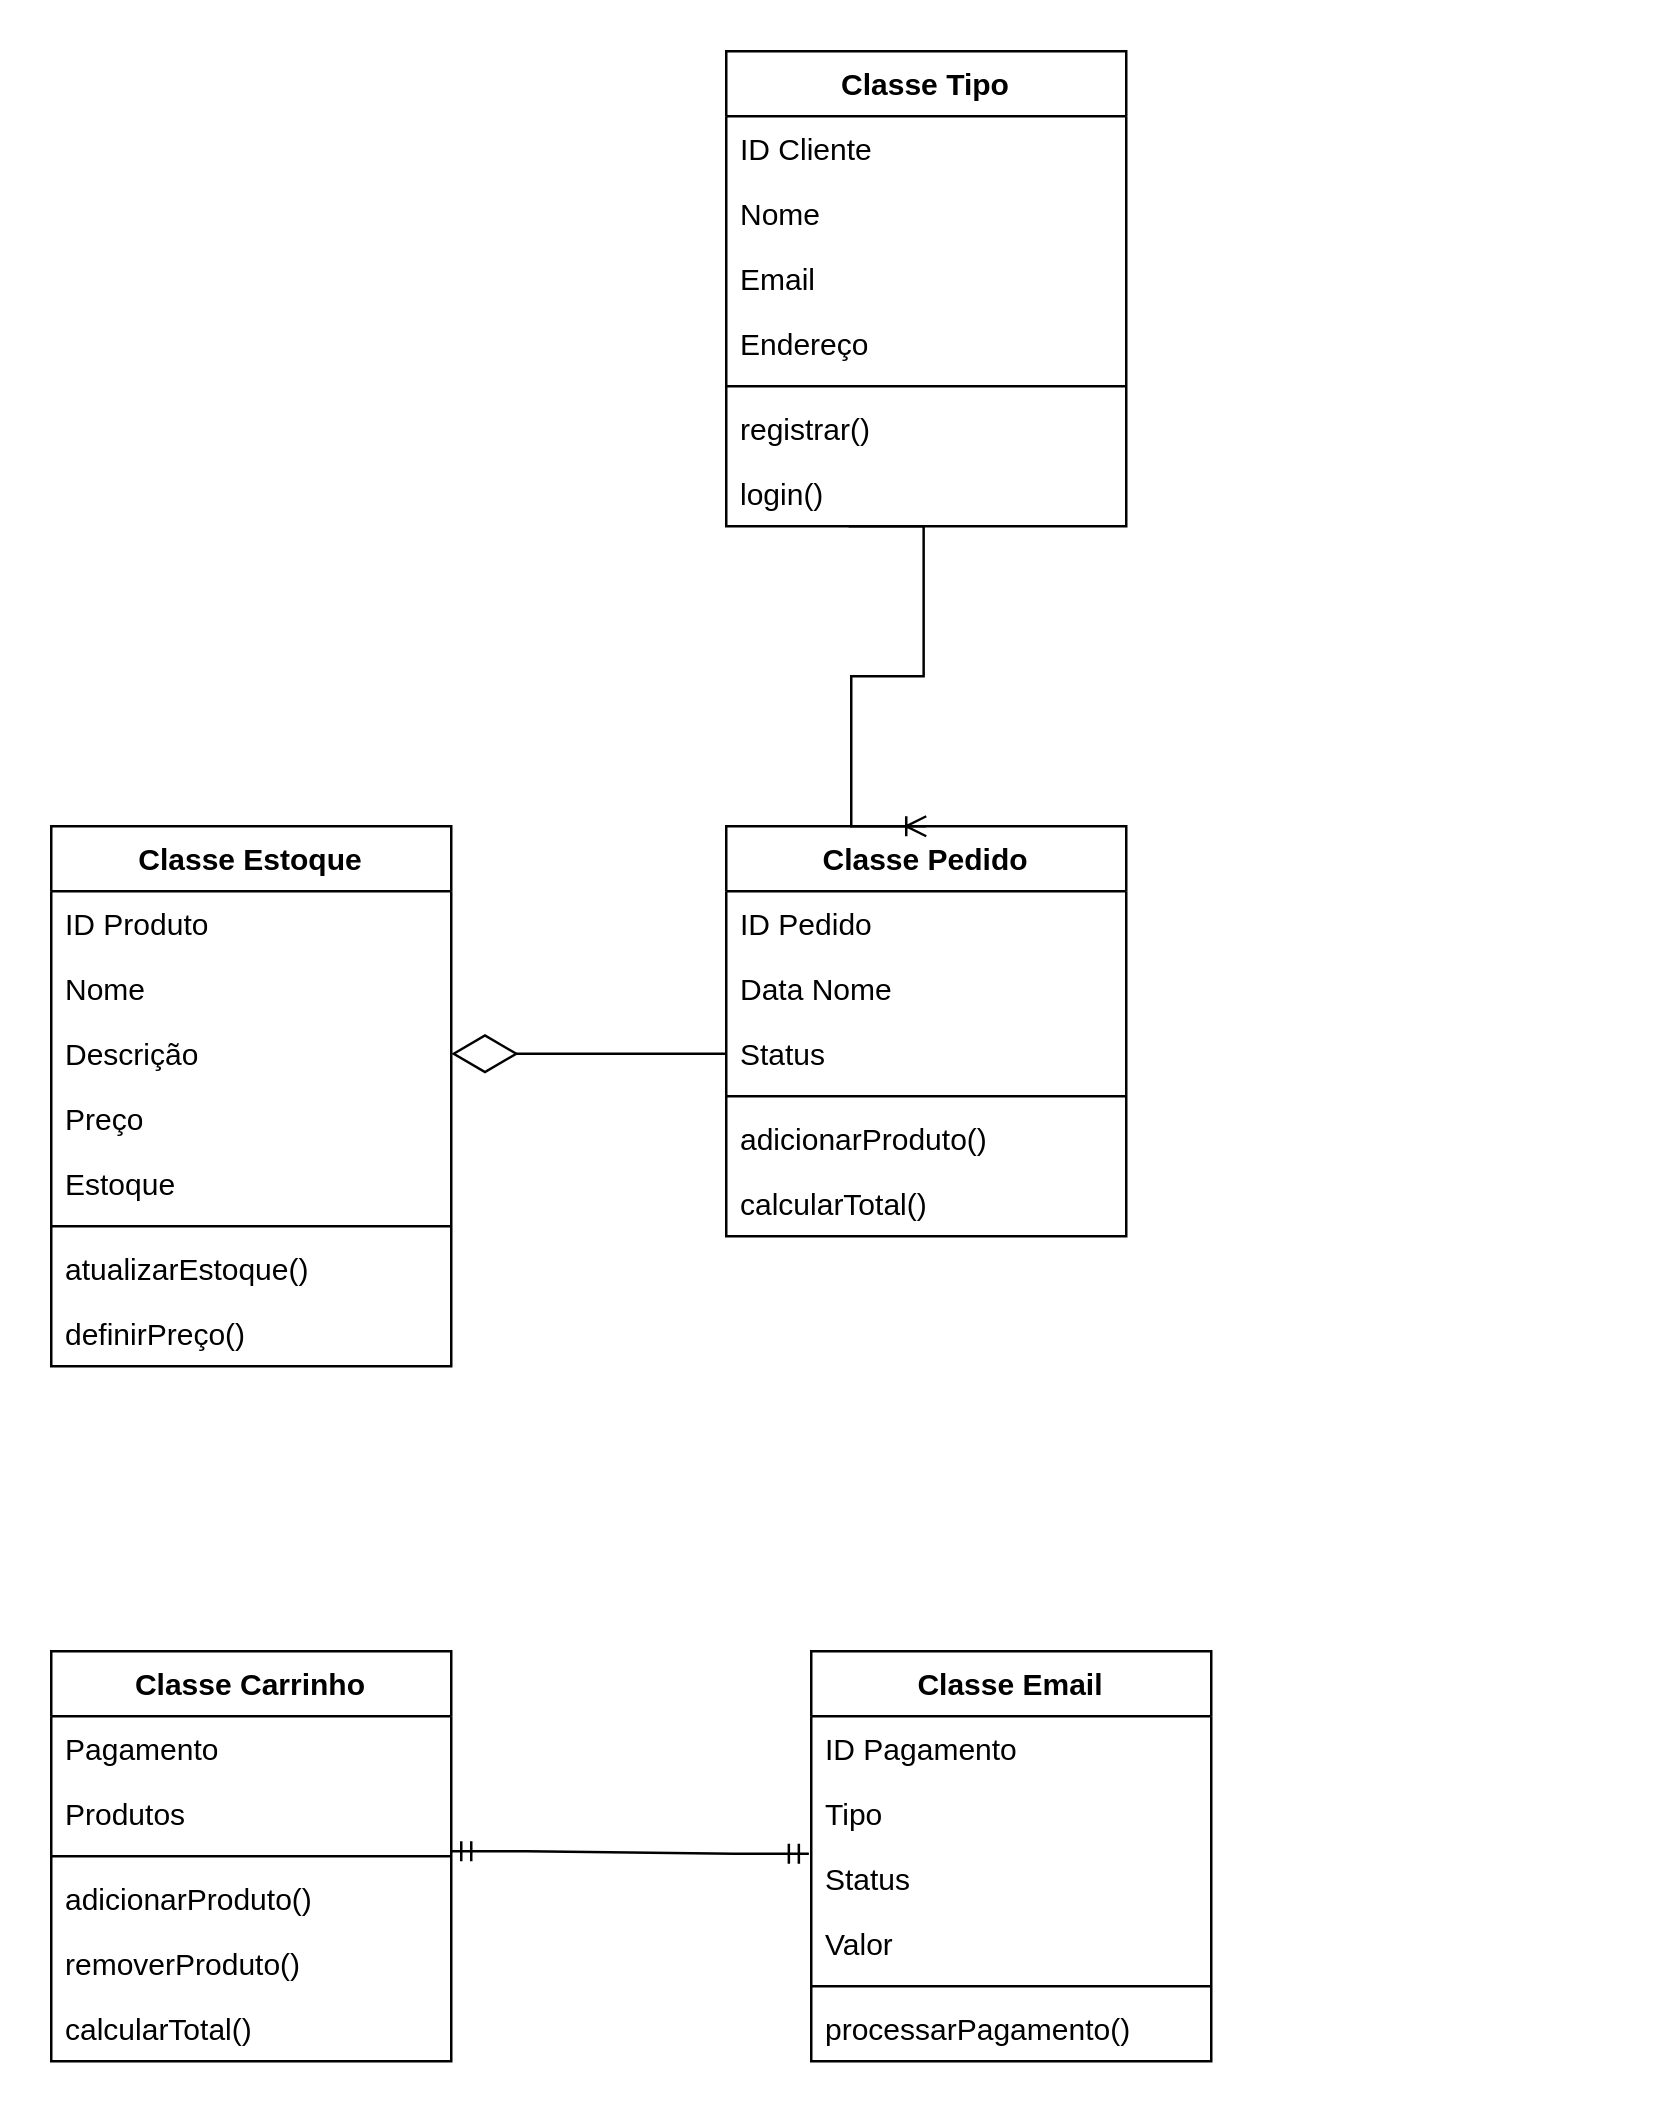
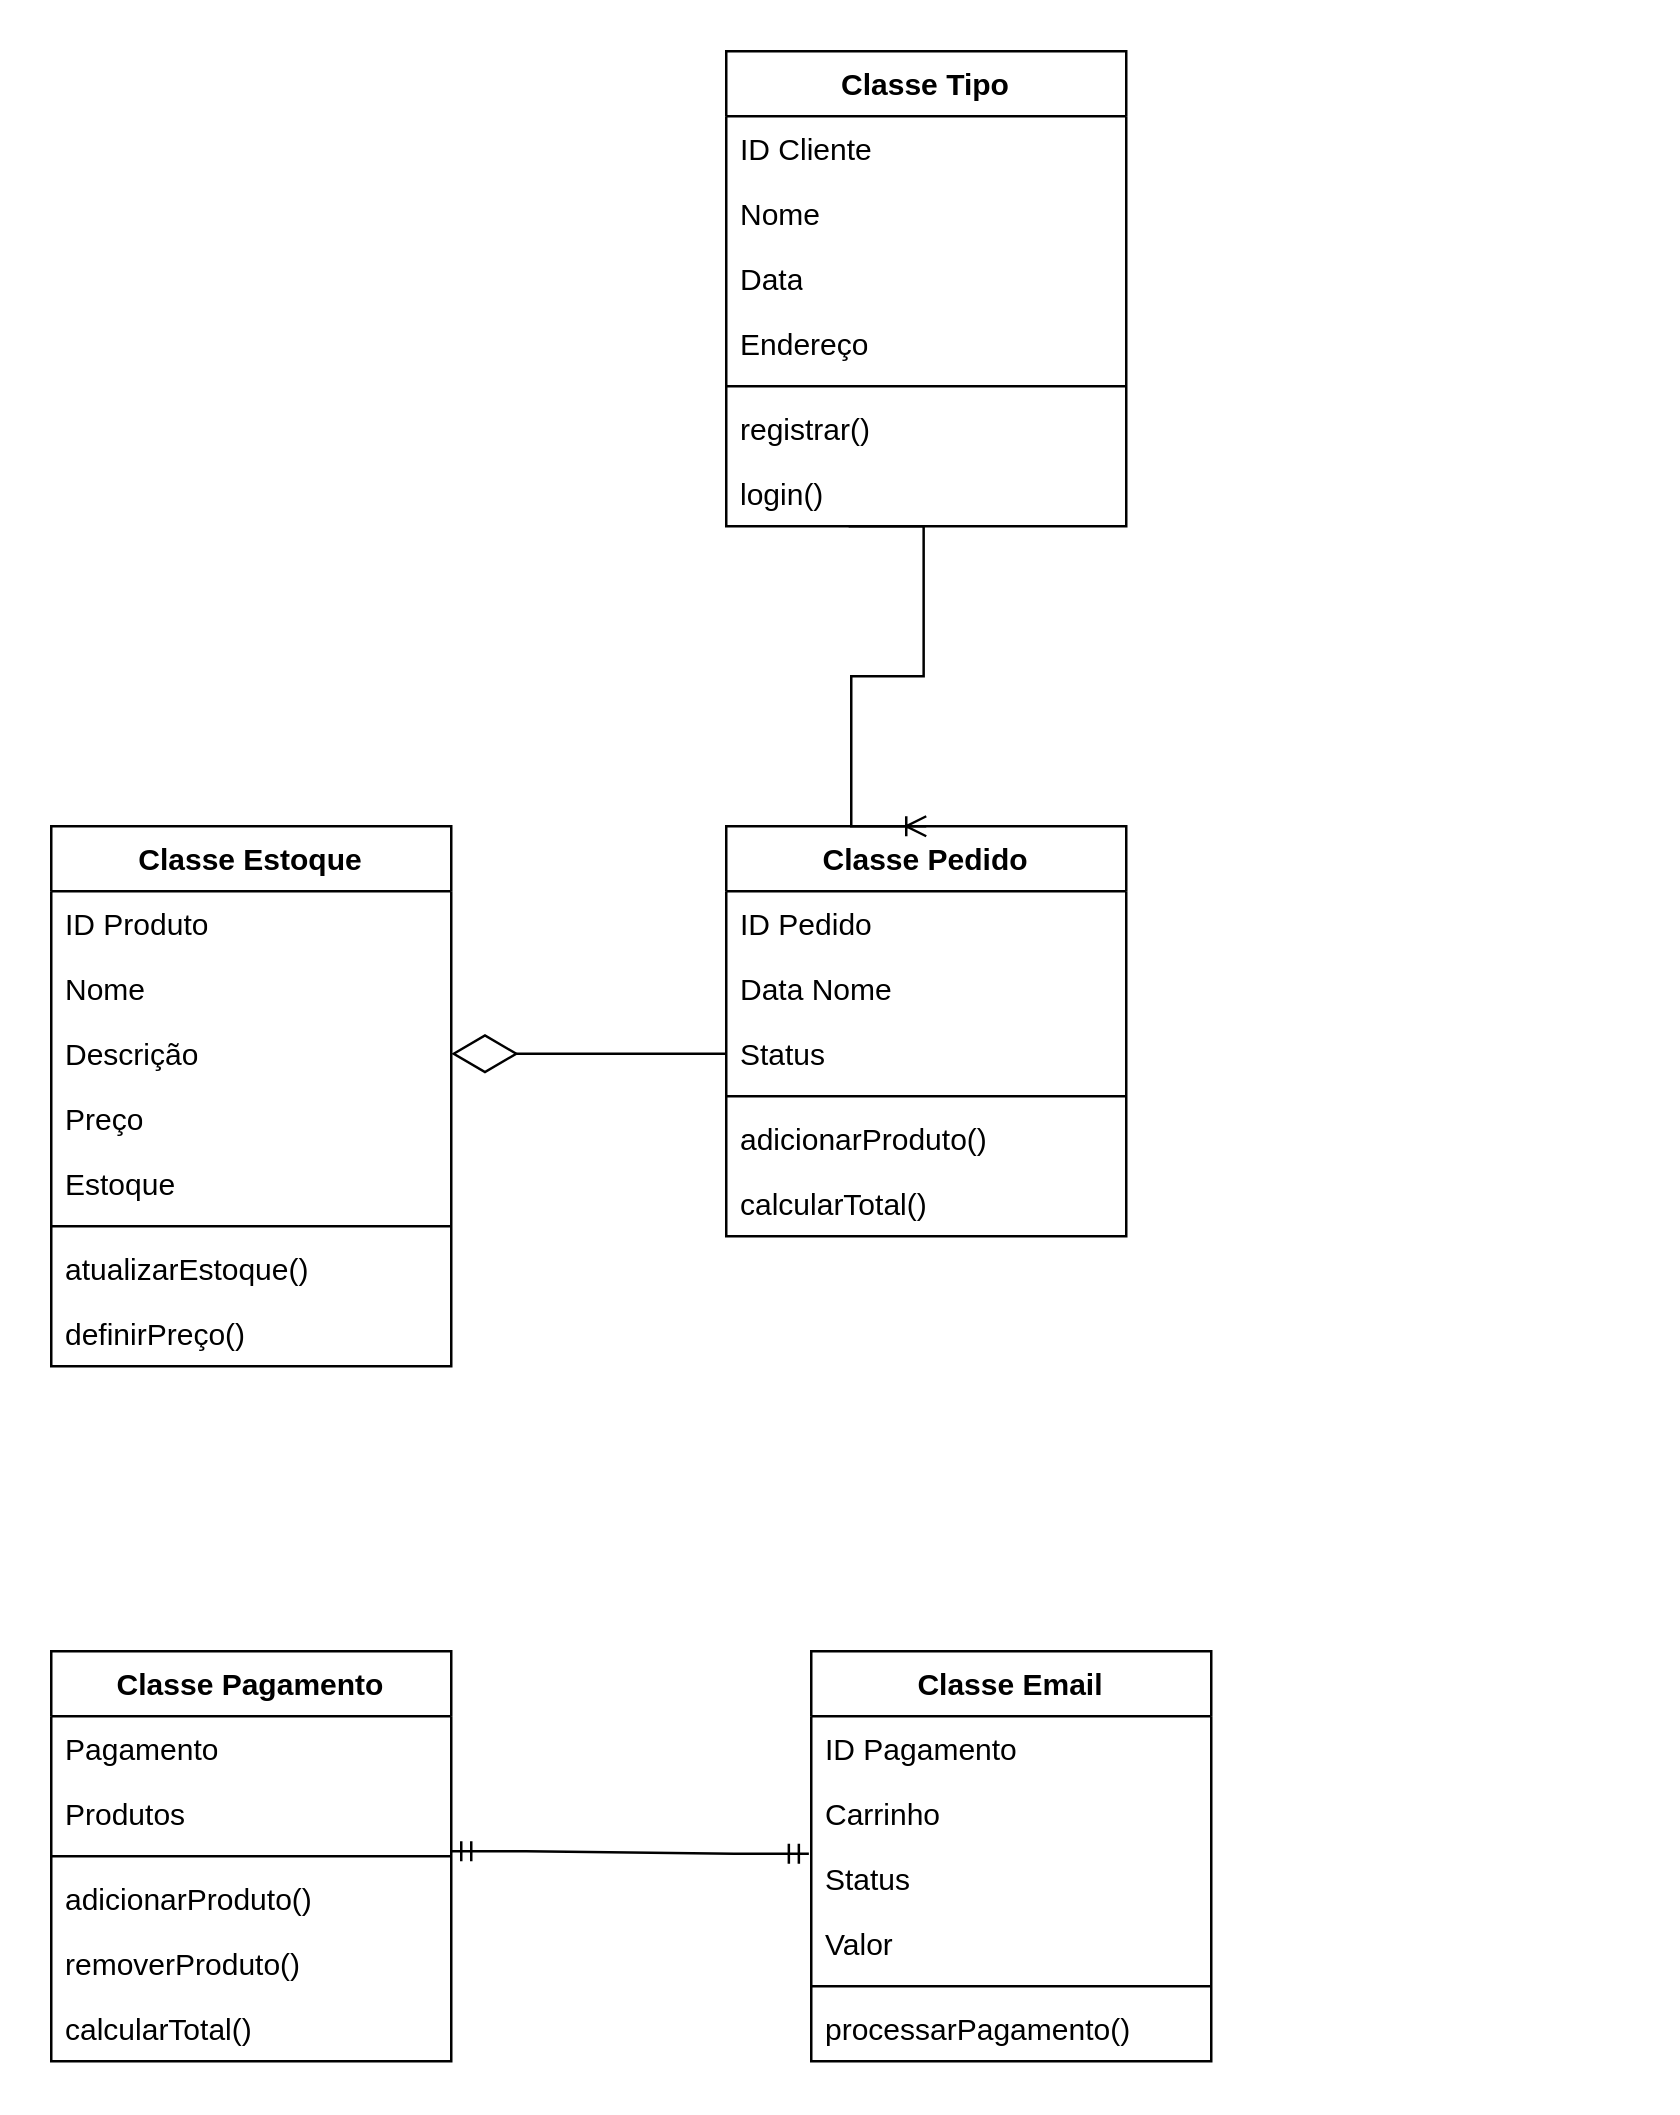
(775, 282) -> (775, 282)
(251, 1687) -> (251, 1687)
(856, 1817) -> (890, 1817)
